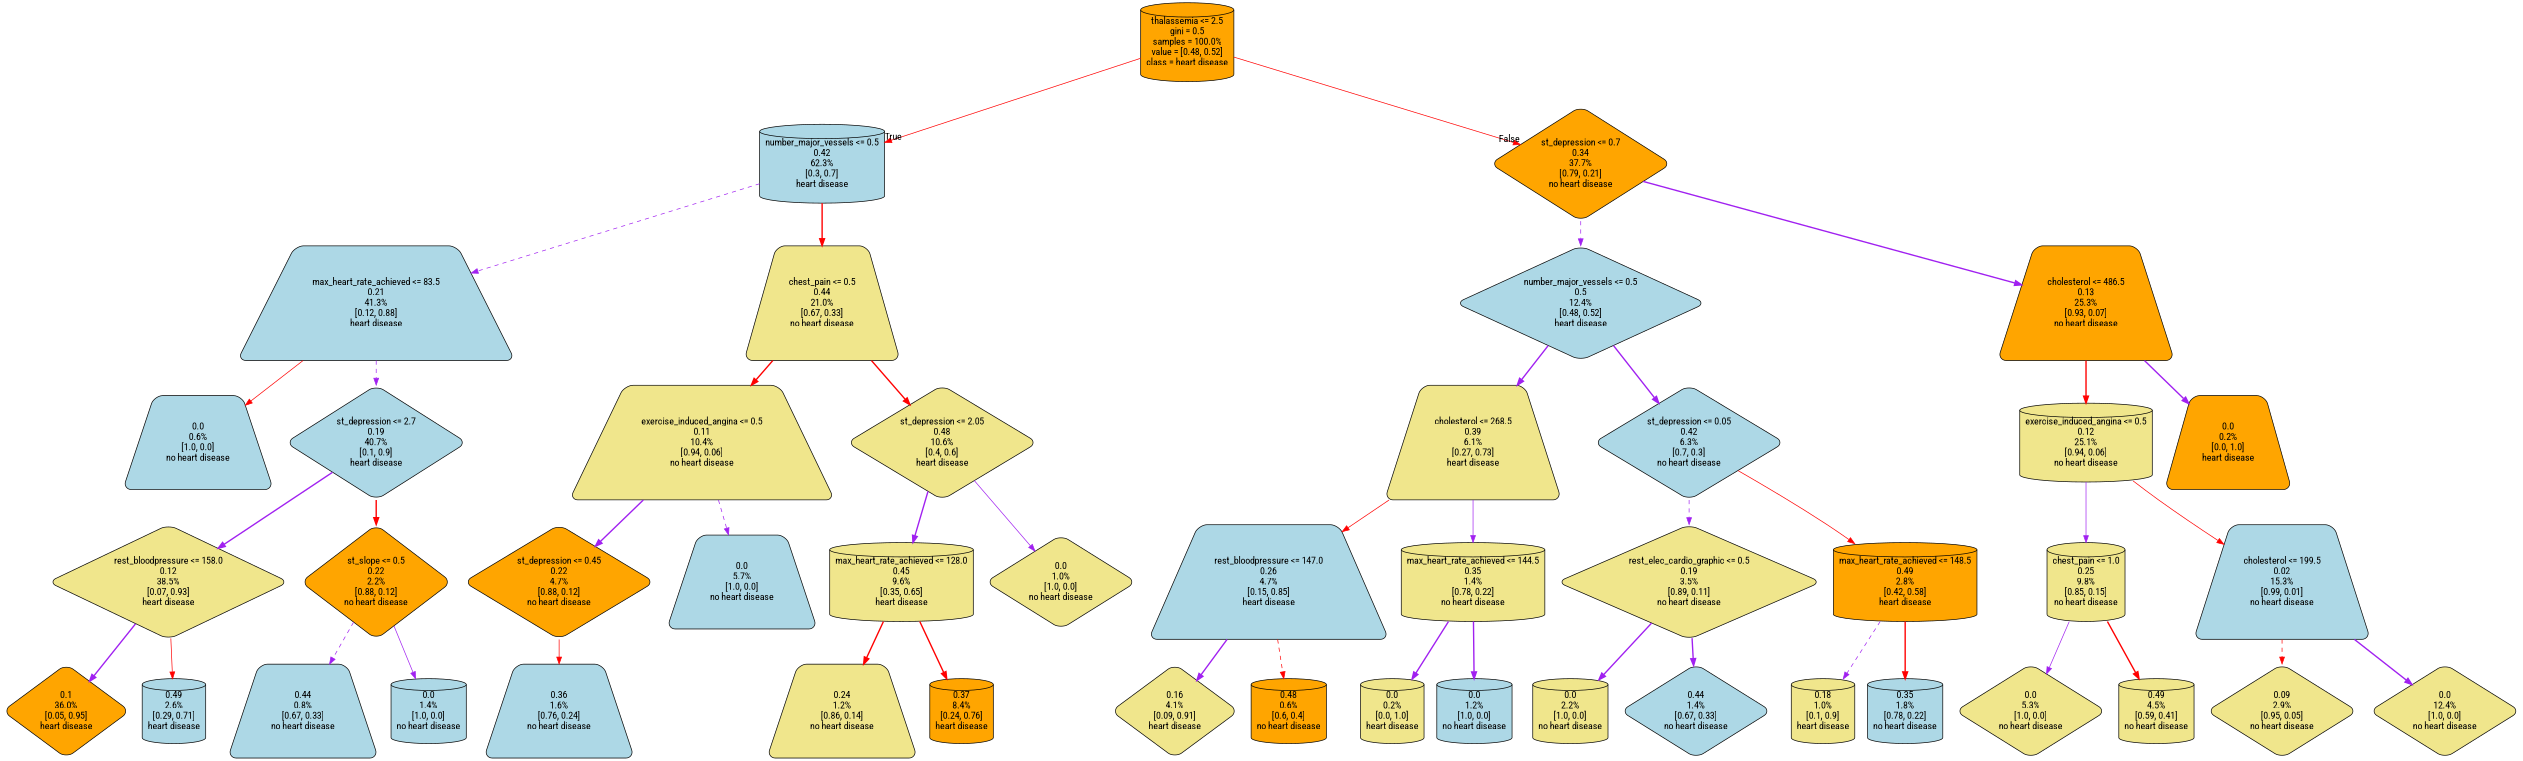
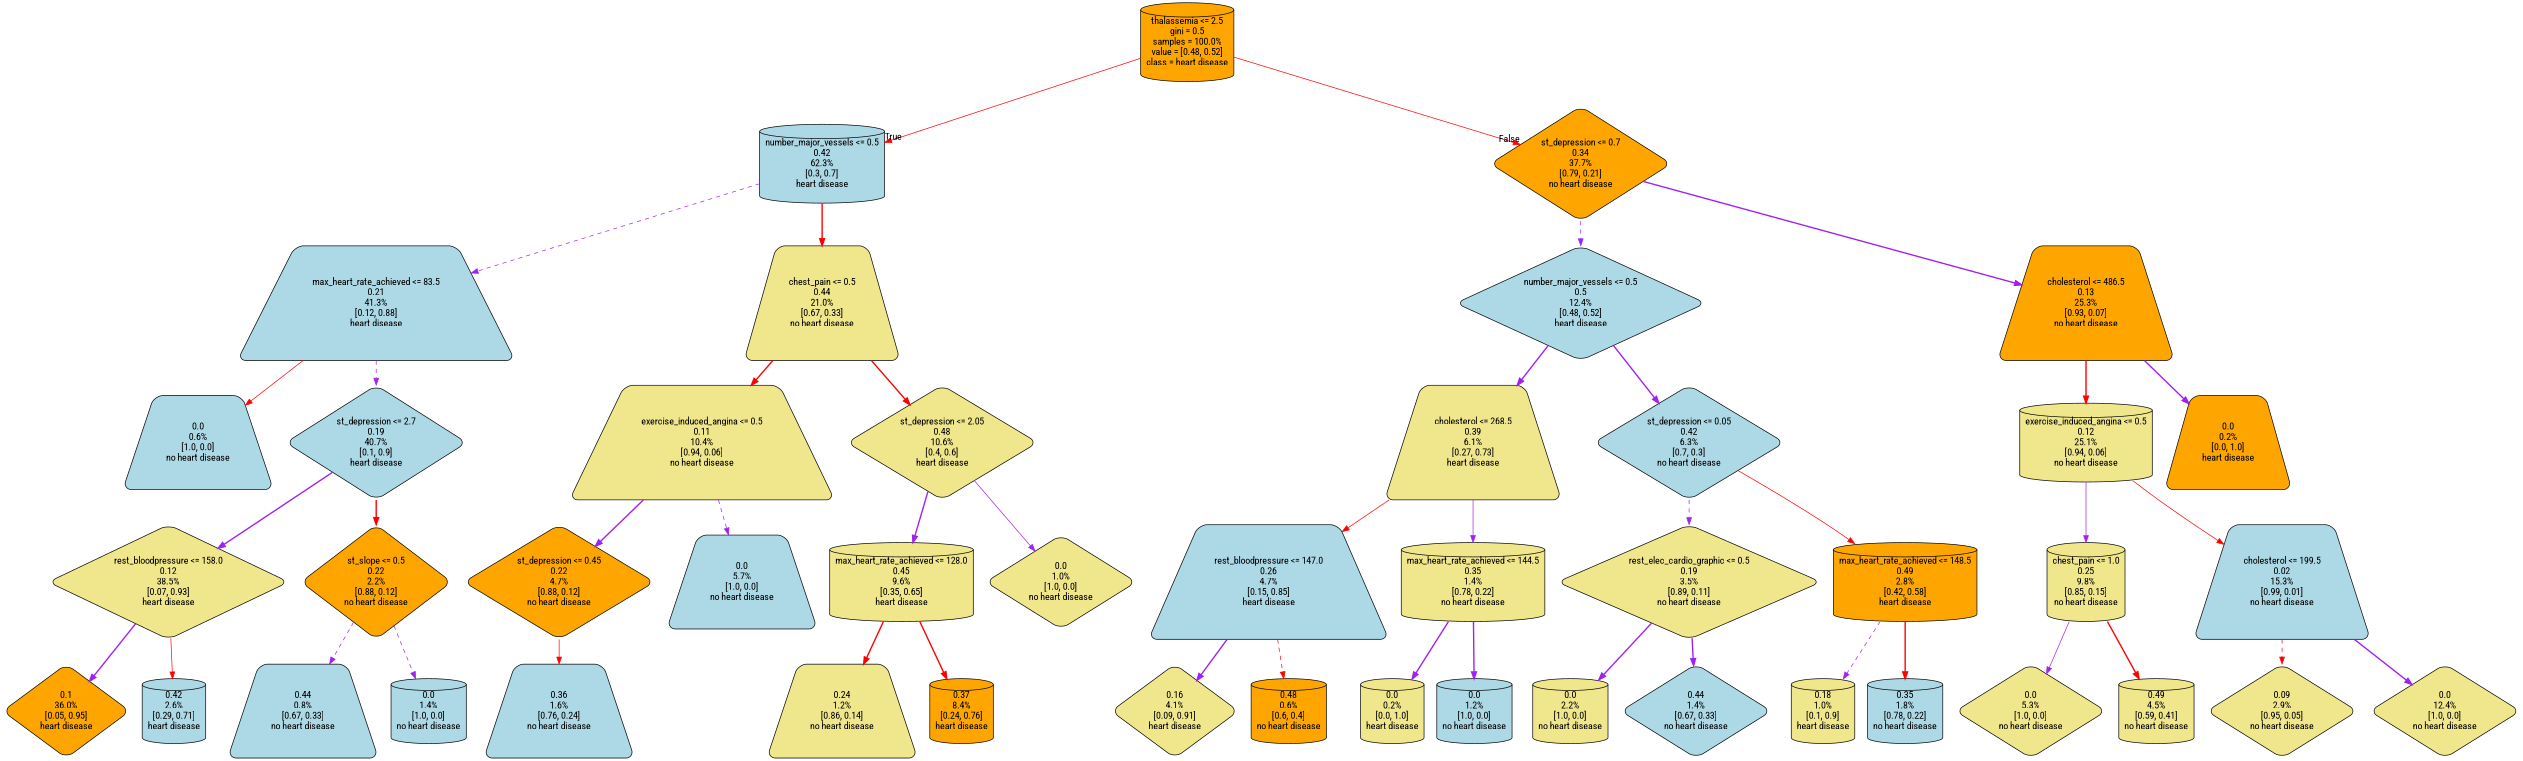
(403, 649) -> (403, 649)
(174, 711) -> (174, 711)
